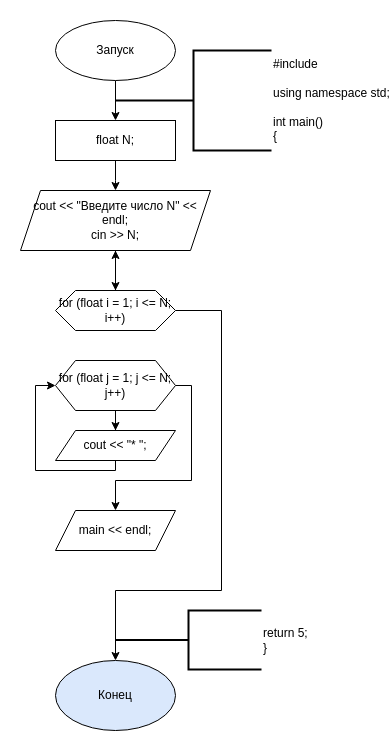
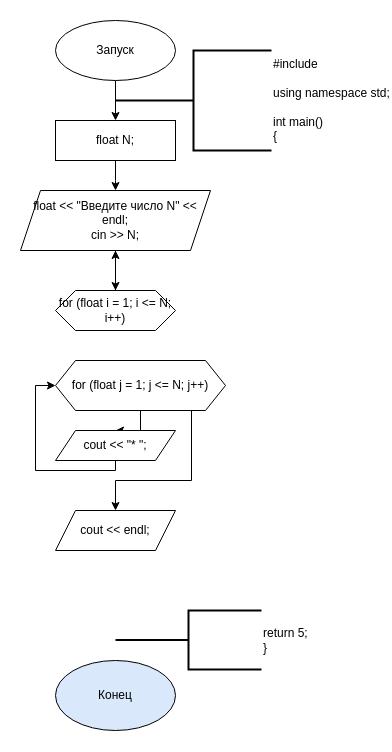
(116, 221) -> (116, 221)
(116, 386) -> (141, 386)
(222, 512) -> none
(116, 531) -> (116, 531)
